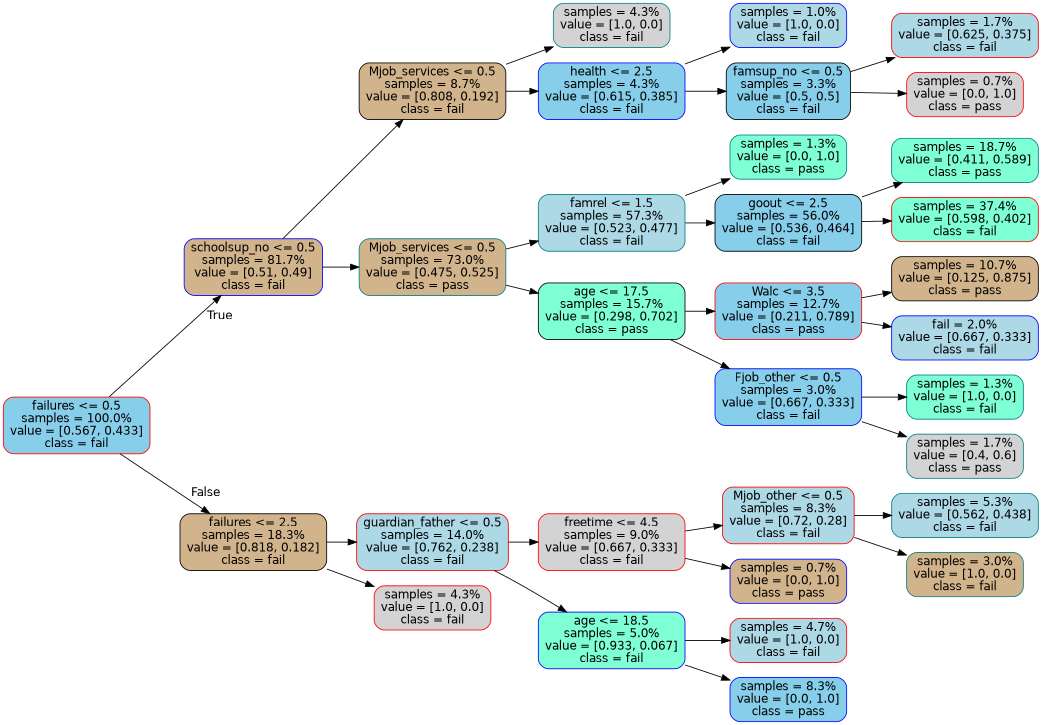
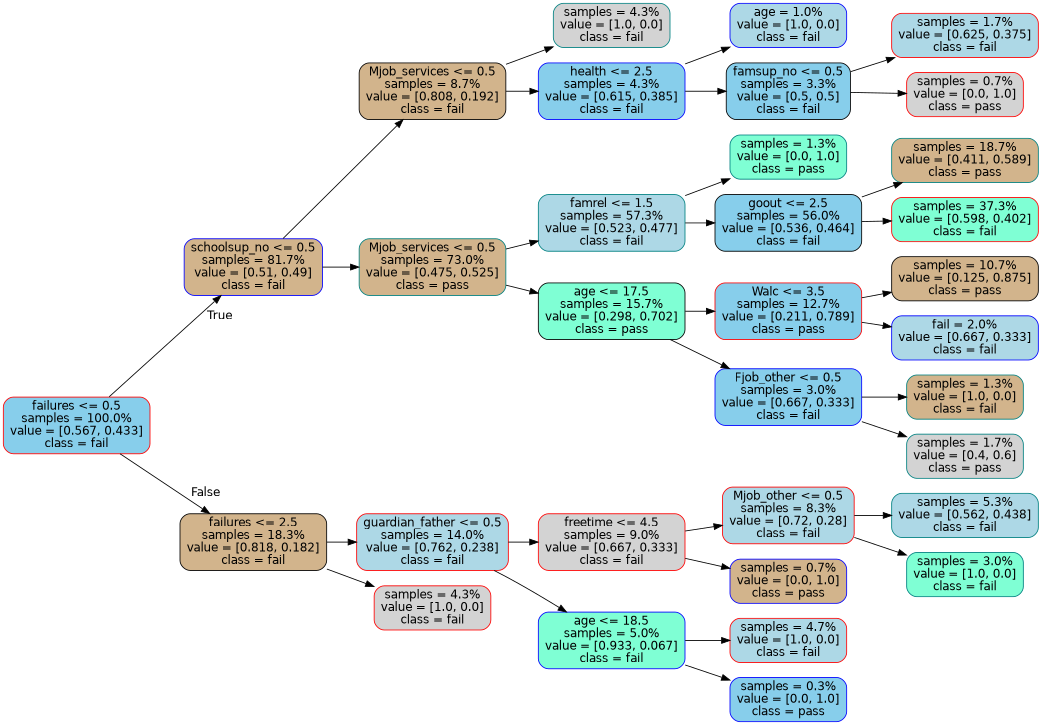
(788, 25) -> (788, 25)
(965, 160) -> (965, 160)
(965, 220) -> (965, 220)
(965, 397) -> (965, 397)
(965, 575) -> (965, 575)
(788, 700) -> (788, 700)
